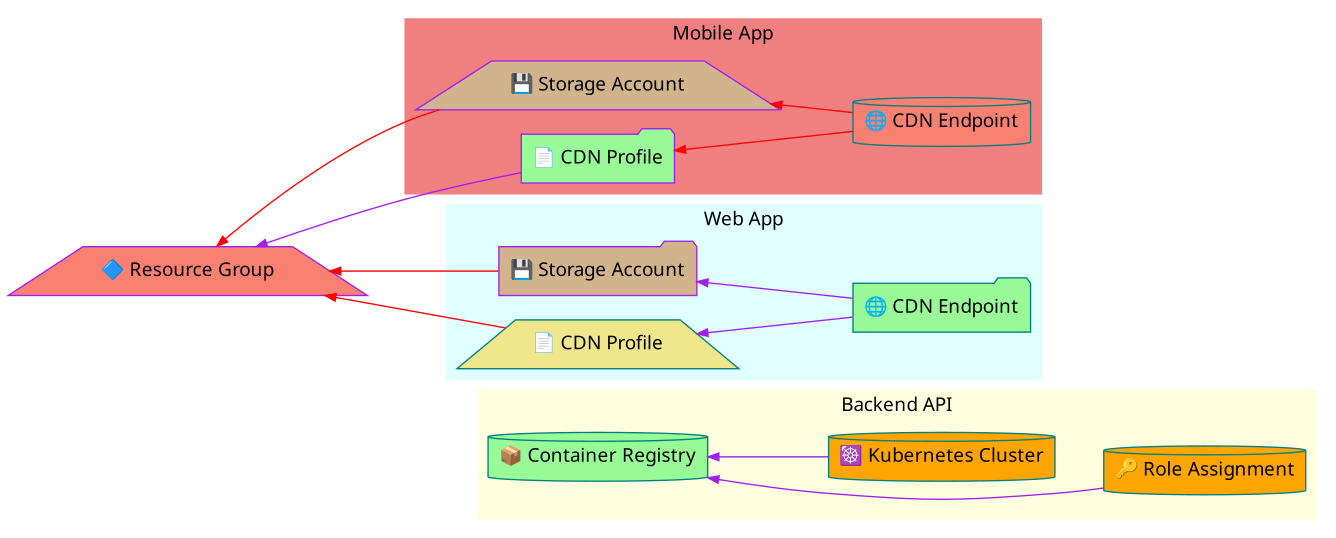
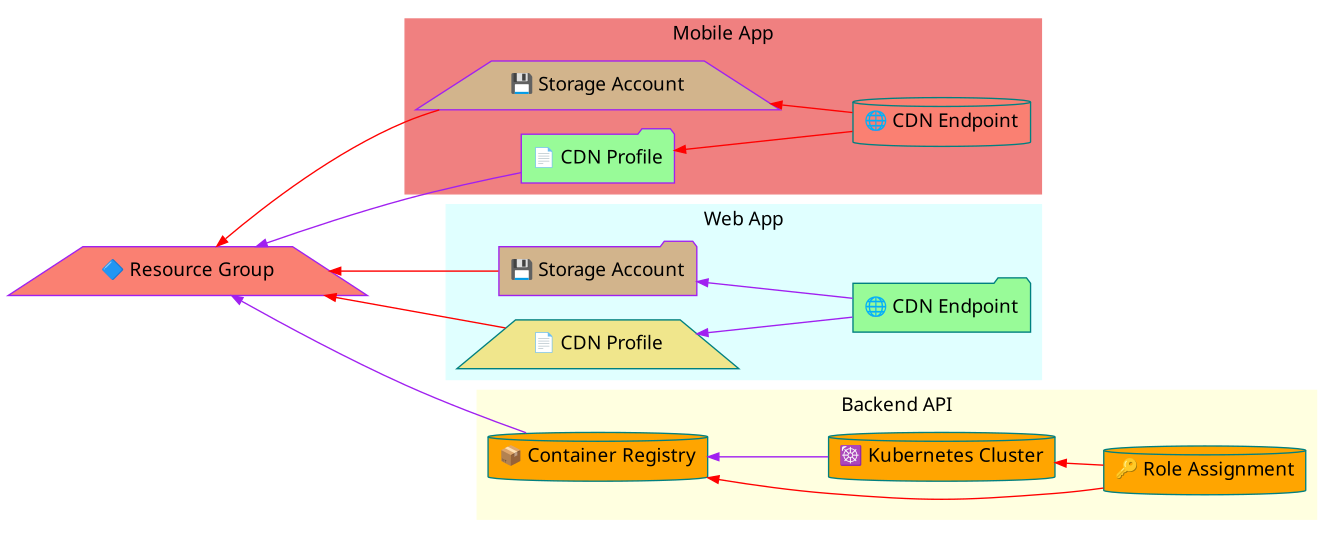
none -> (381, 374)
(598, 457) -> (598, 457)
none -> (1085, 464)
(911, 499) -> (911, 499)
